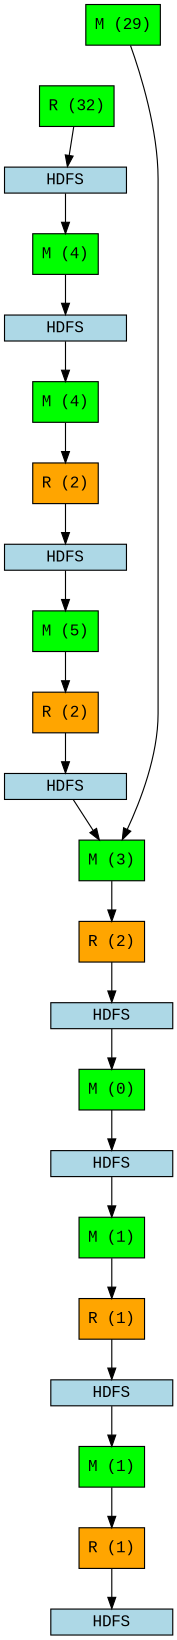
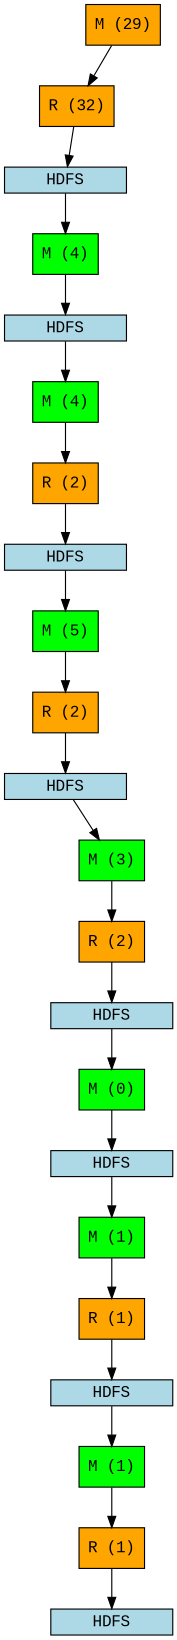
(123, 25) -> (123, 25)
(77, 106) -> (77, 106)
(158, 438) -> (103, 61)
